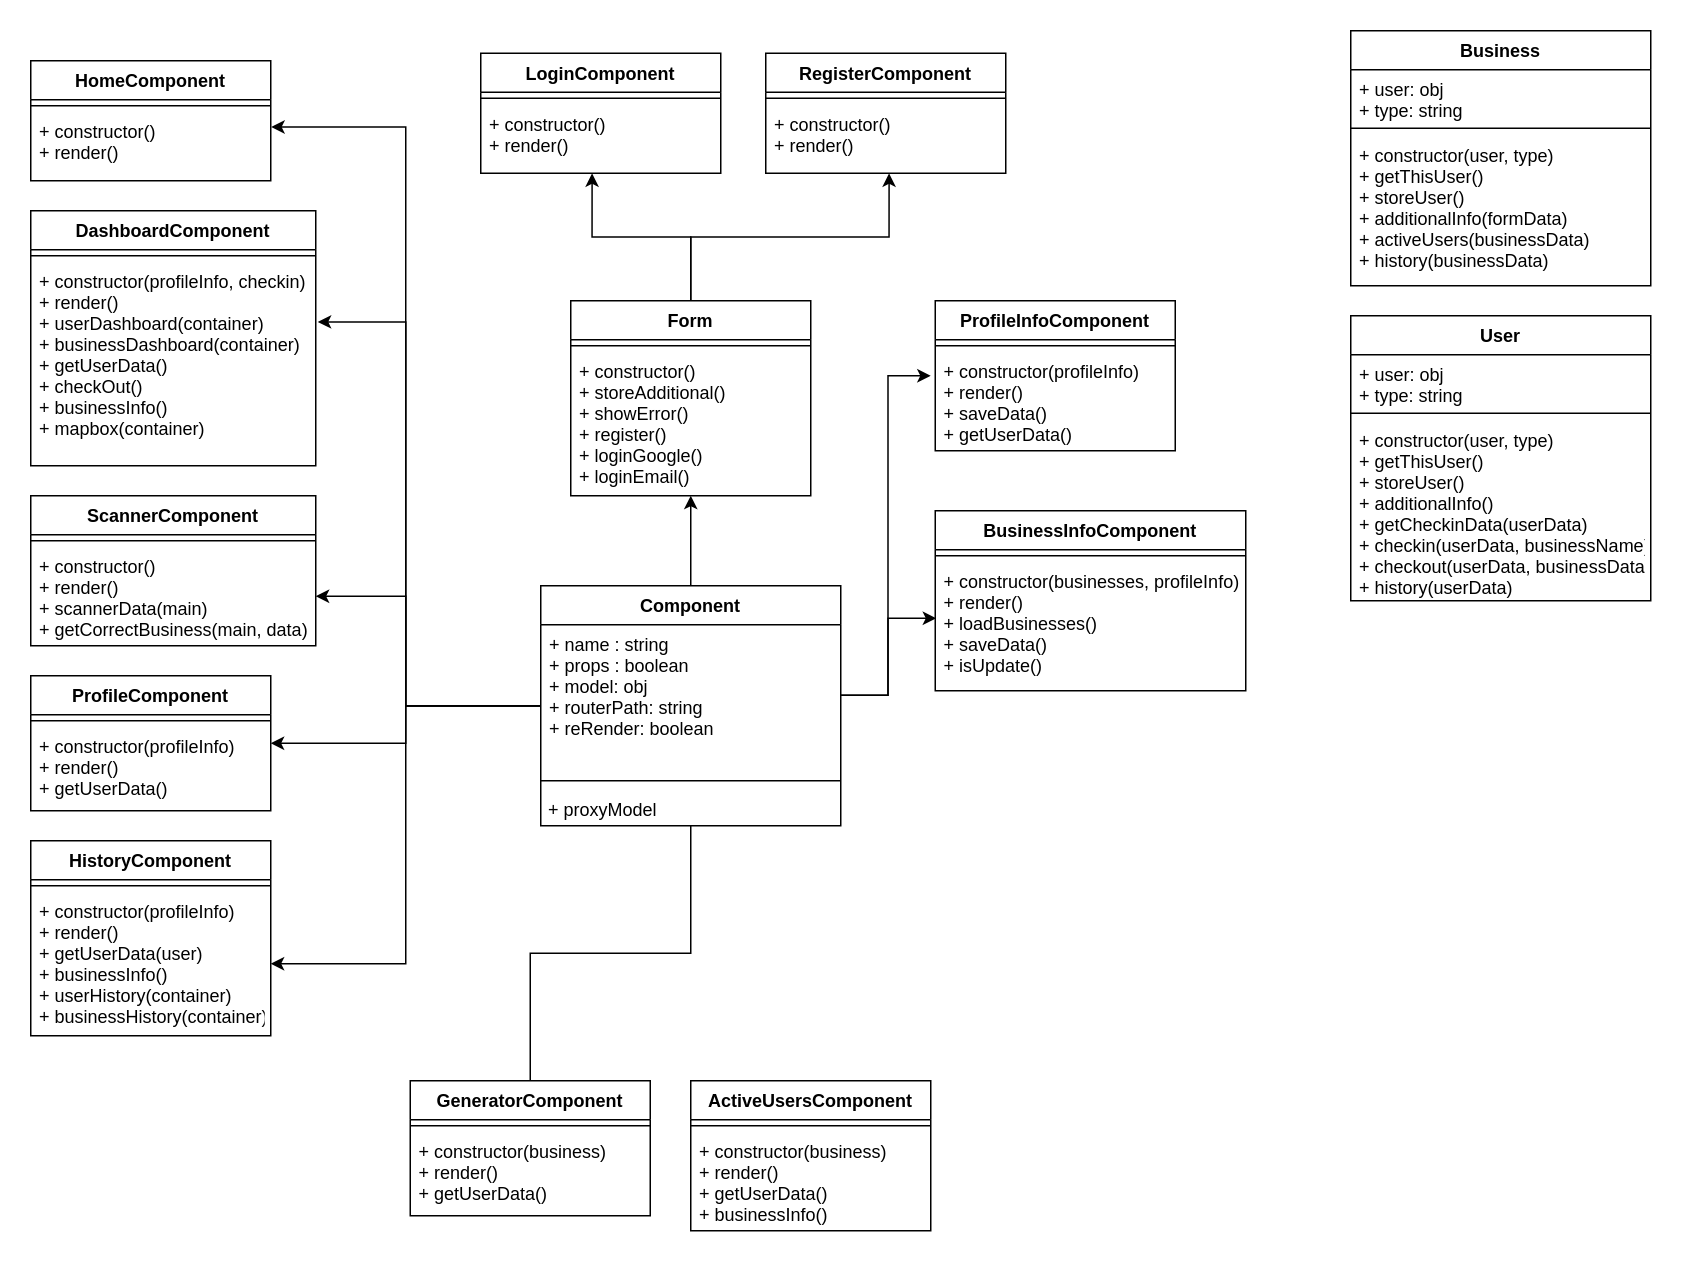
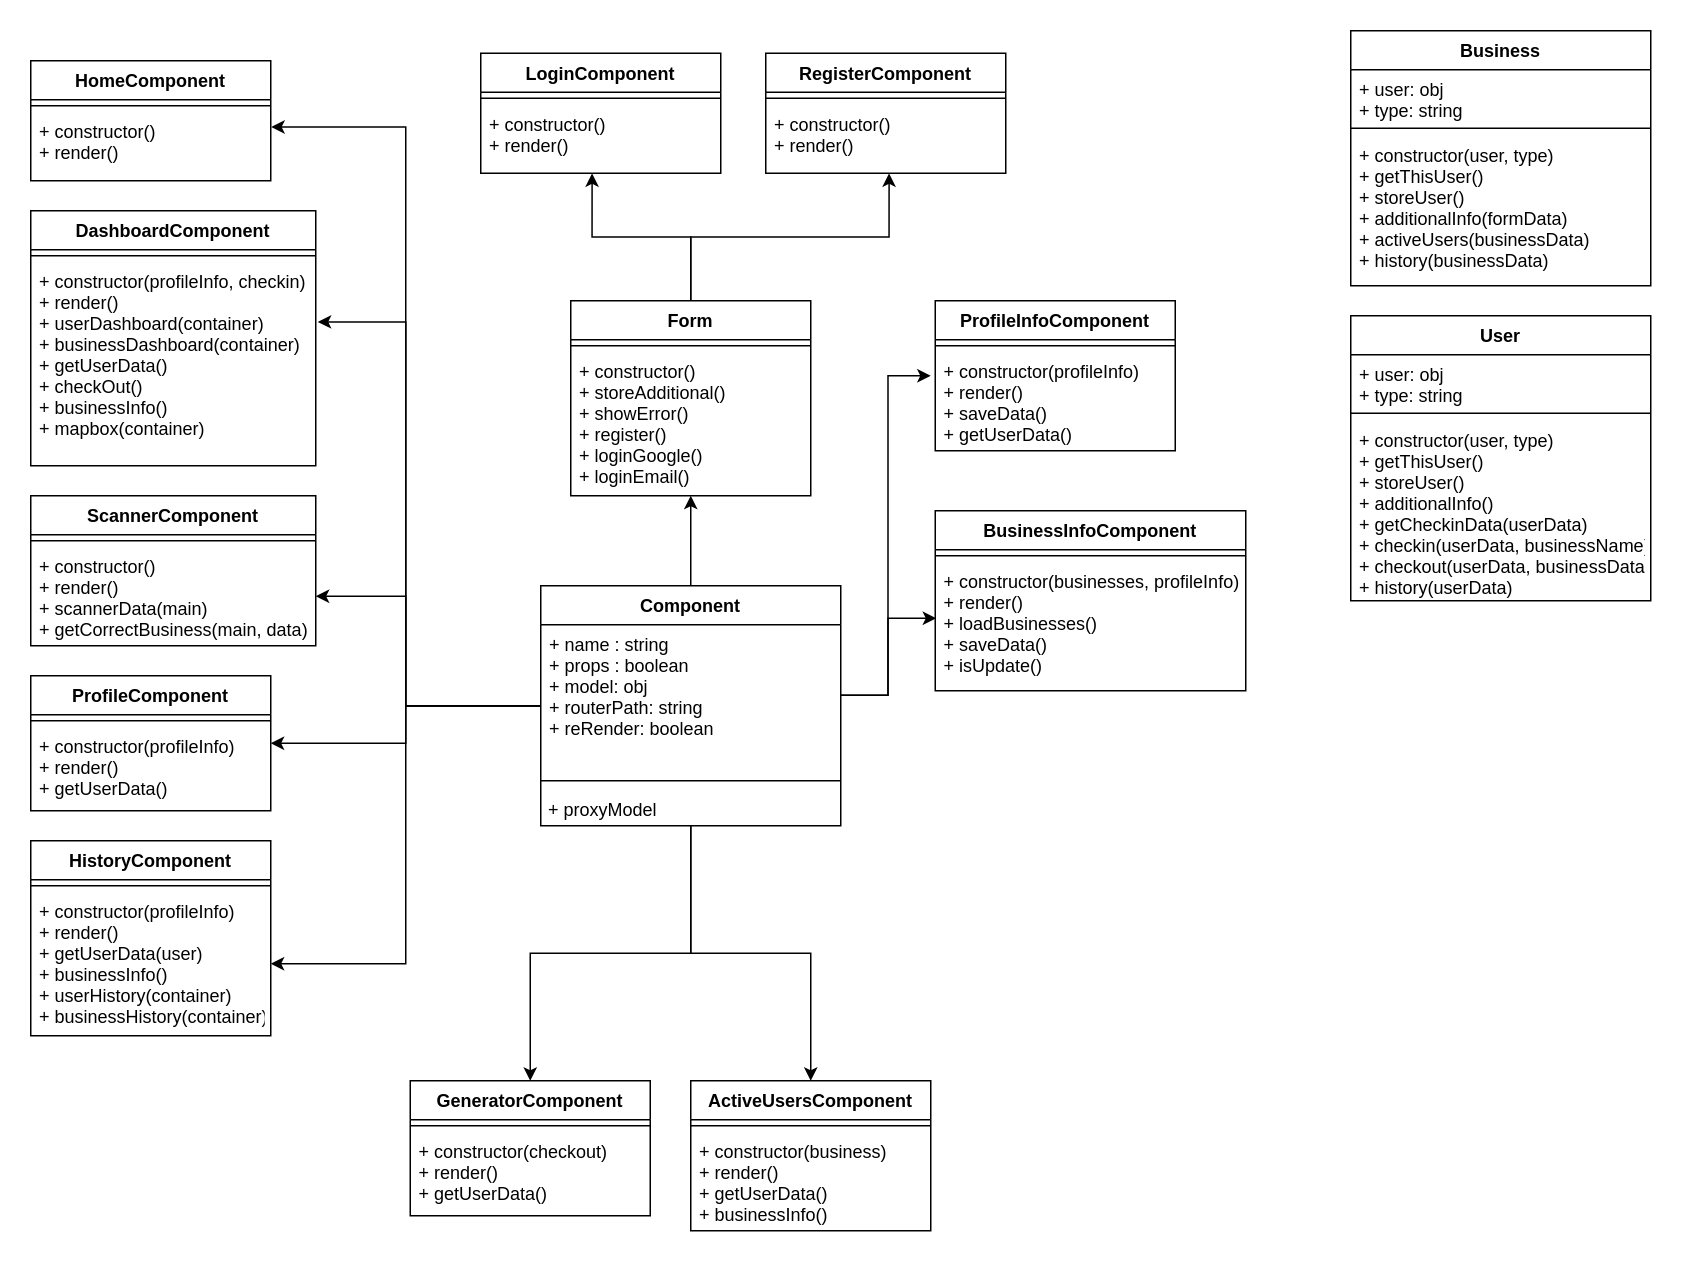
none -> (810, 953)
(530, 1073) -> (530, 1069)
(530, 1152) -> (532, 1152)
